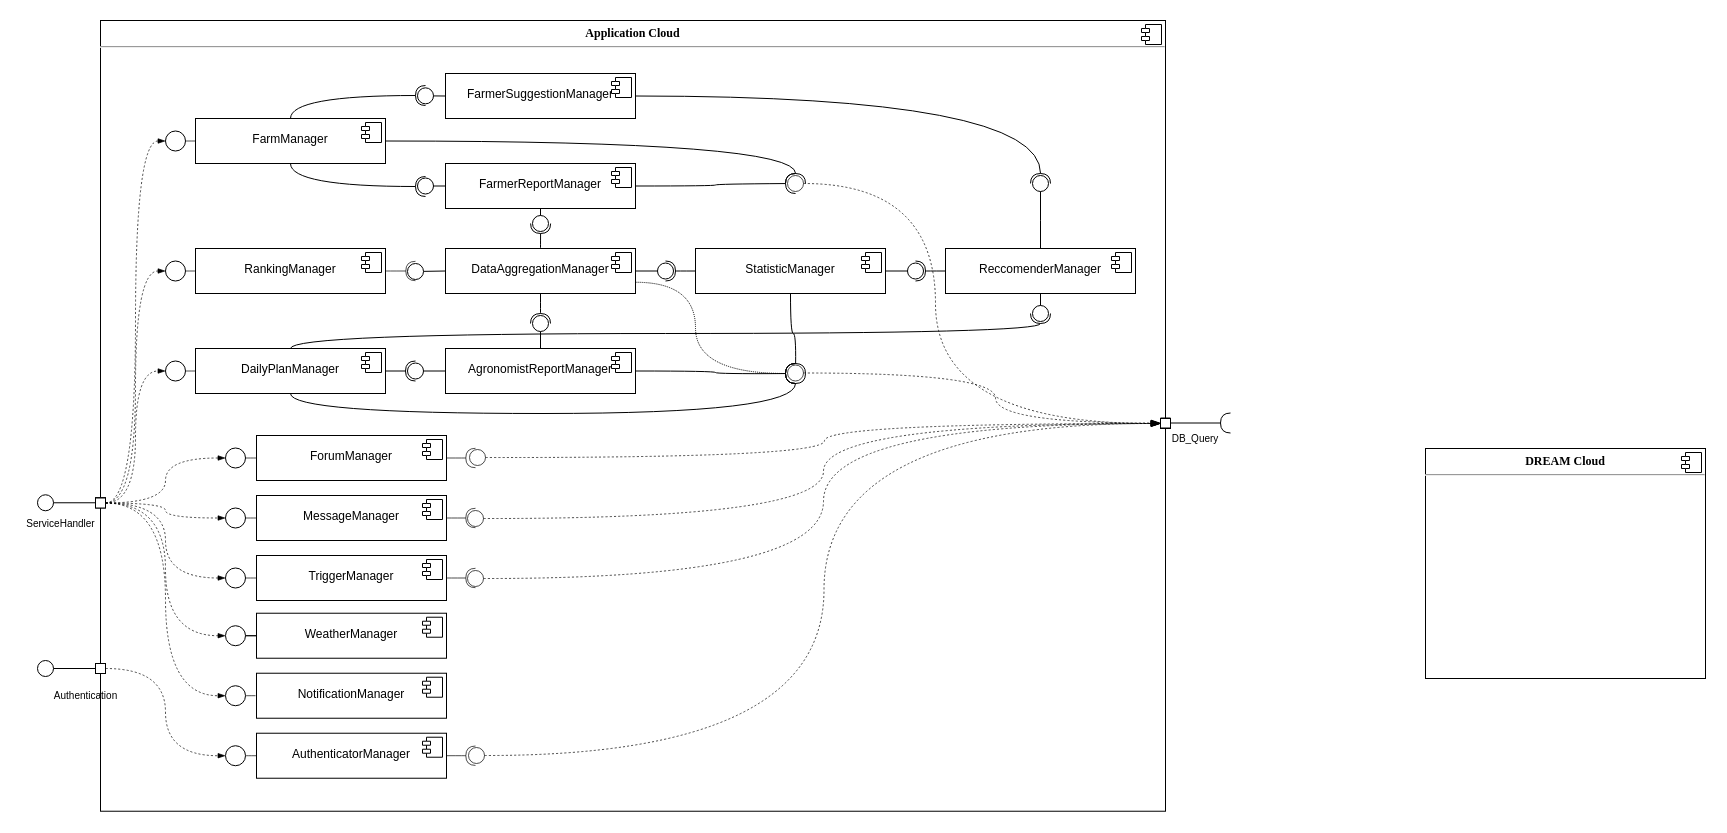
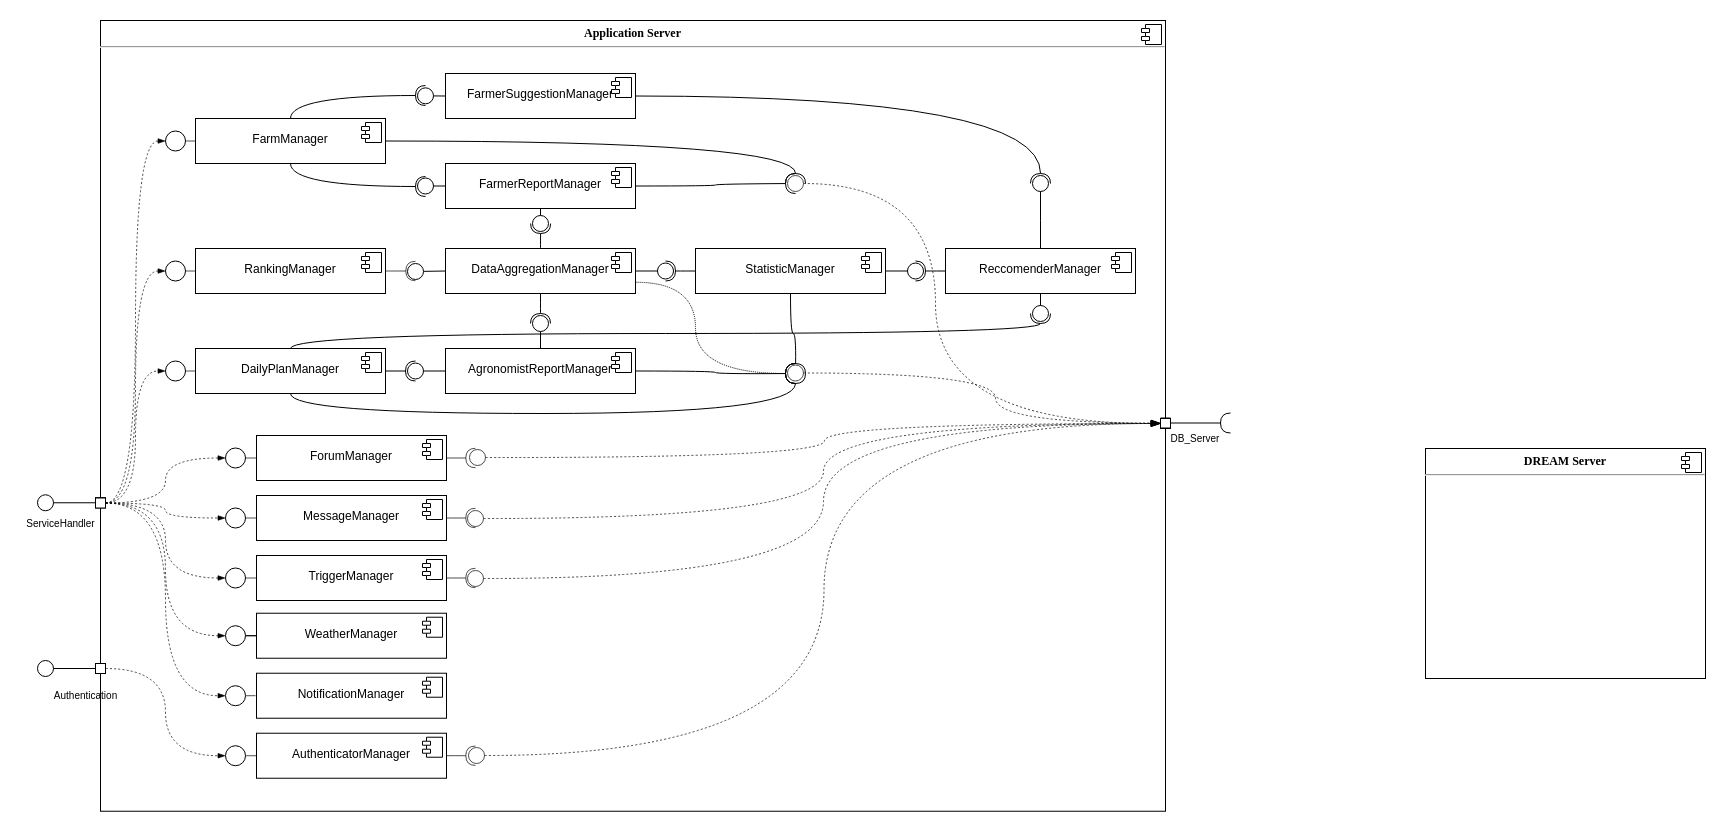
(150, 21) -> (155, 21)
(1196, 439) -> (1196, 439)
(1459, 449) -> (1464, 449)
